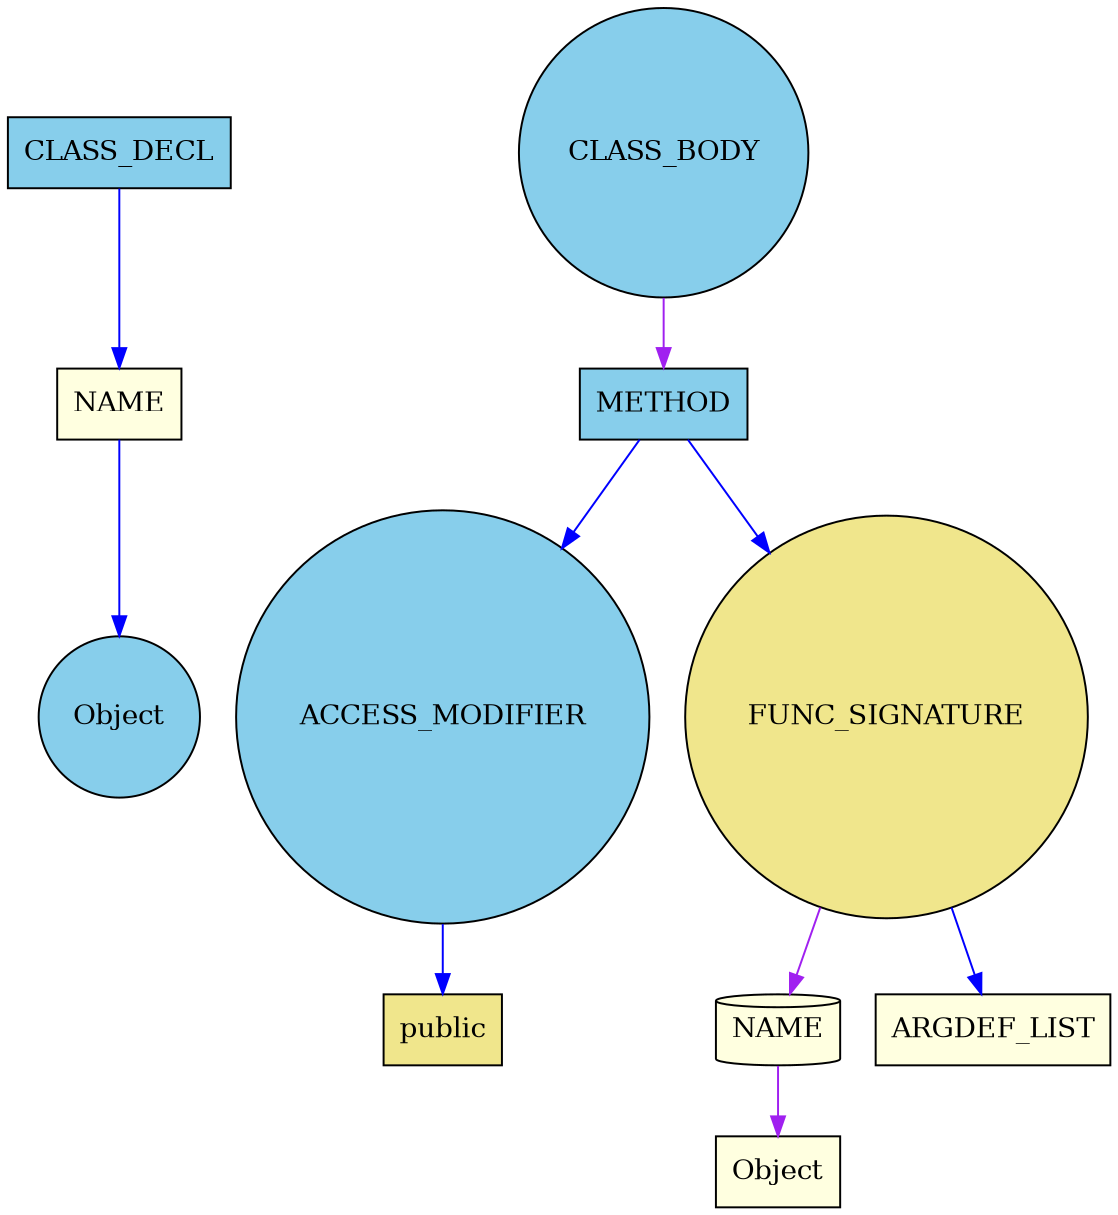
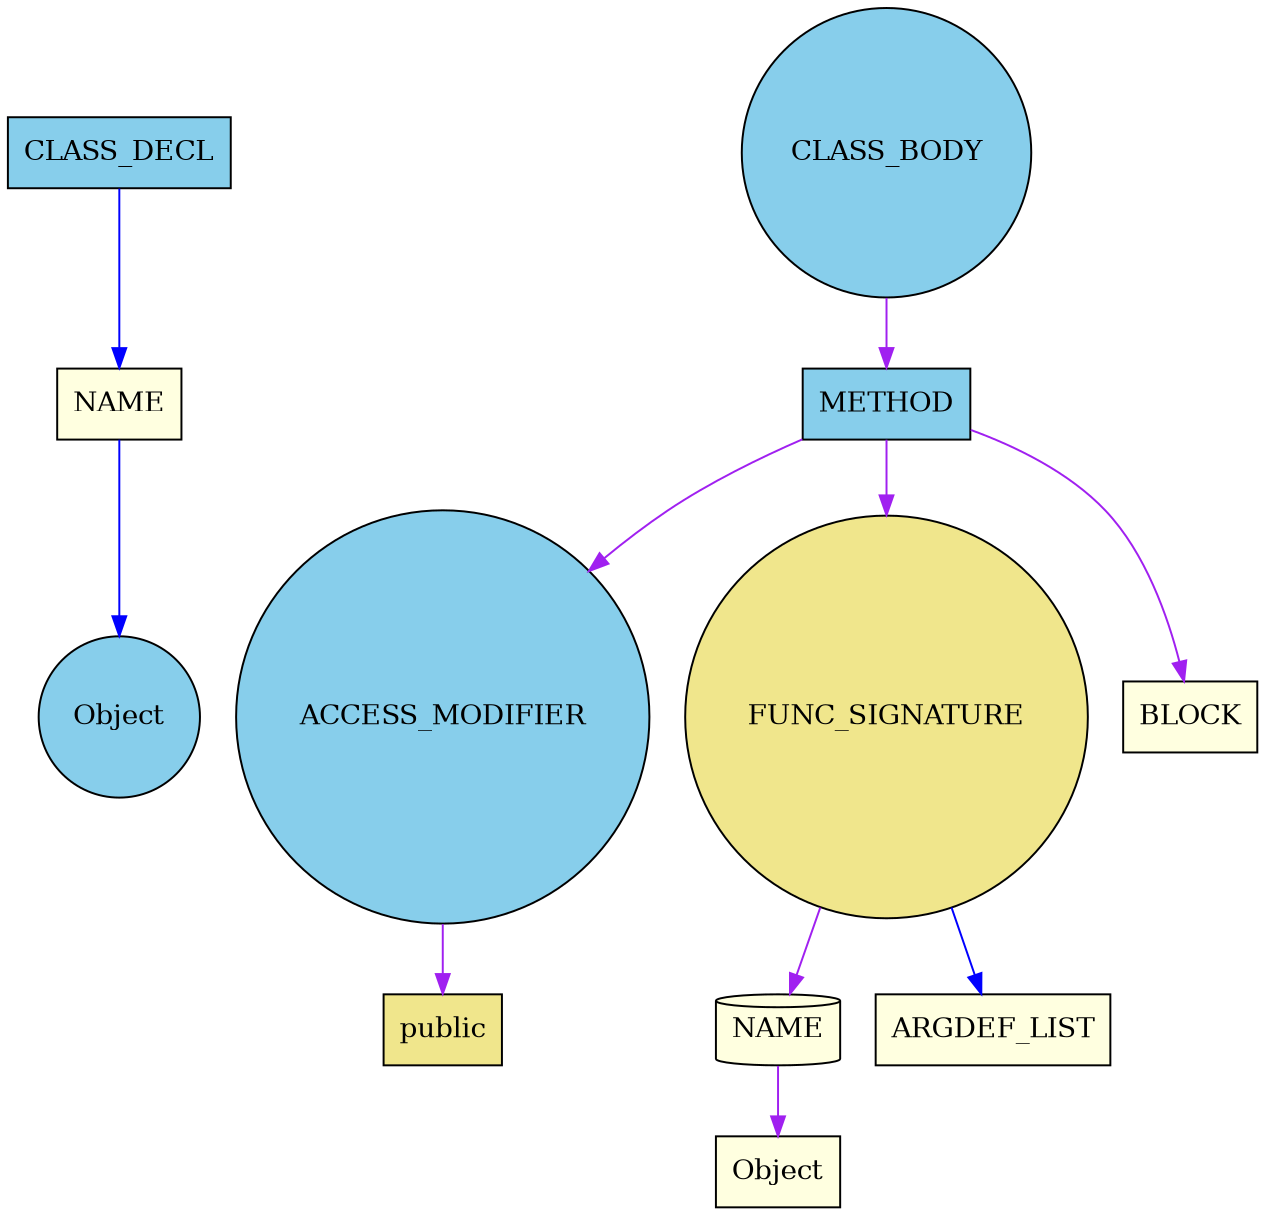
(607, 486) -> (699, 491)
(723, 488) -> (887, 467)
none -> (1190, 717)
(443, 949) -> (443, 949)
